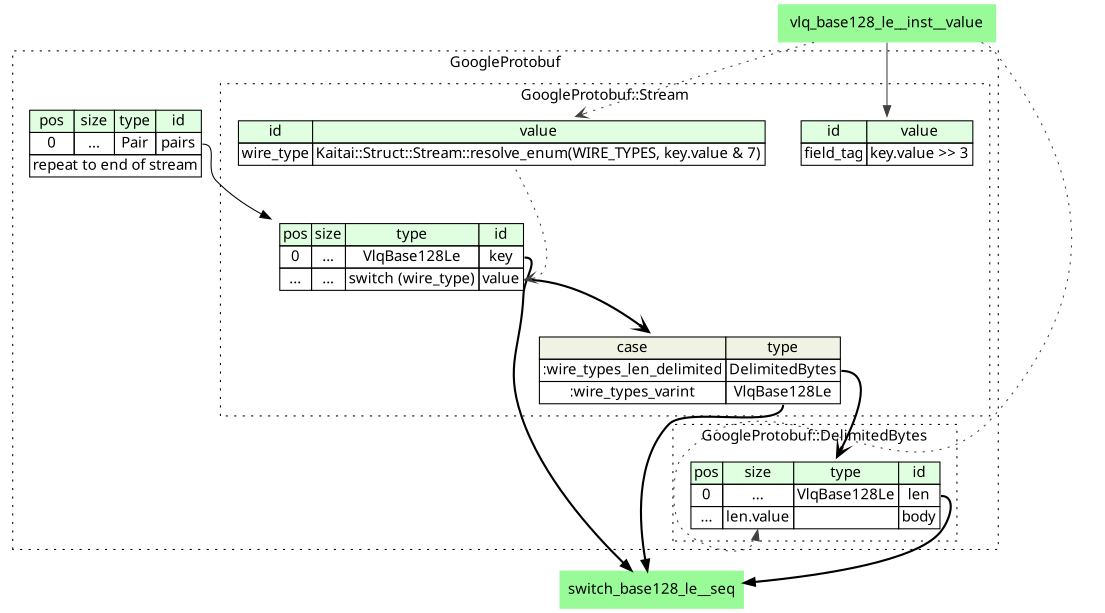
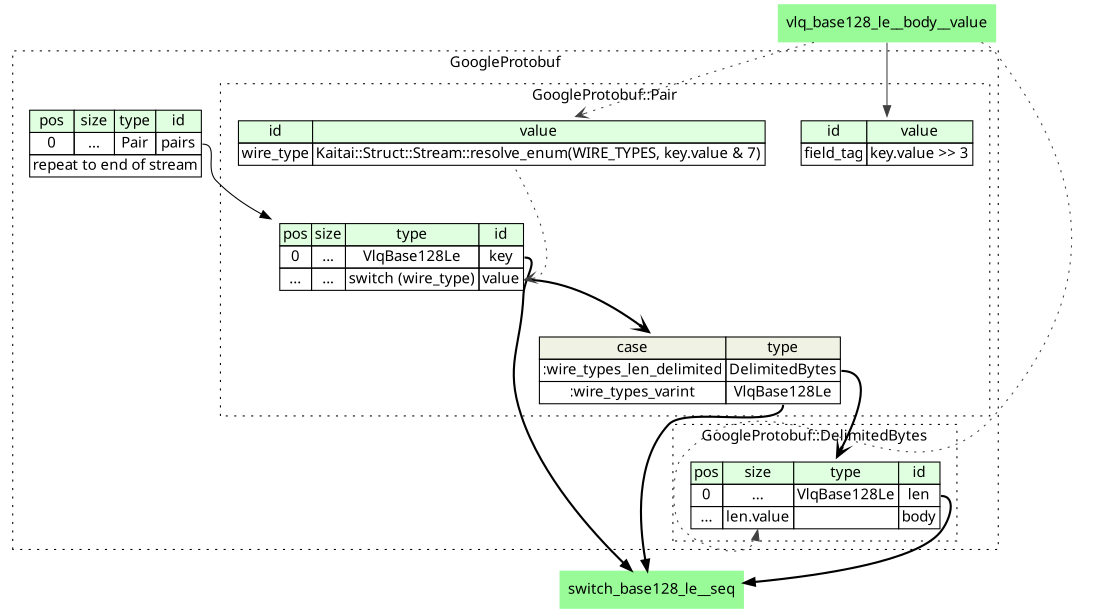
(887, 23) -> (887, 23)
(605, 96) -> (605, 96)
